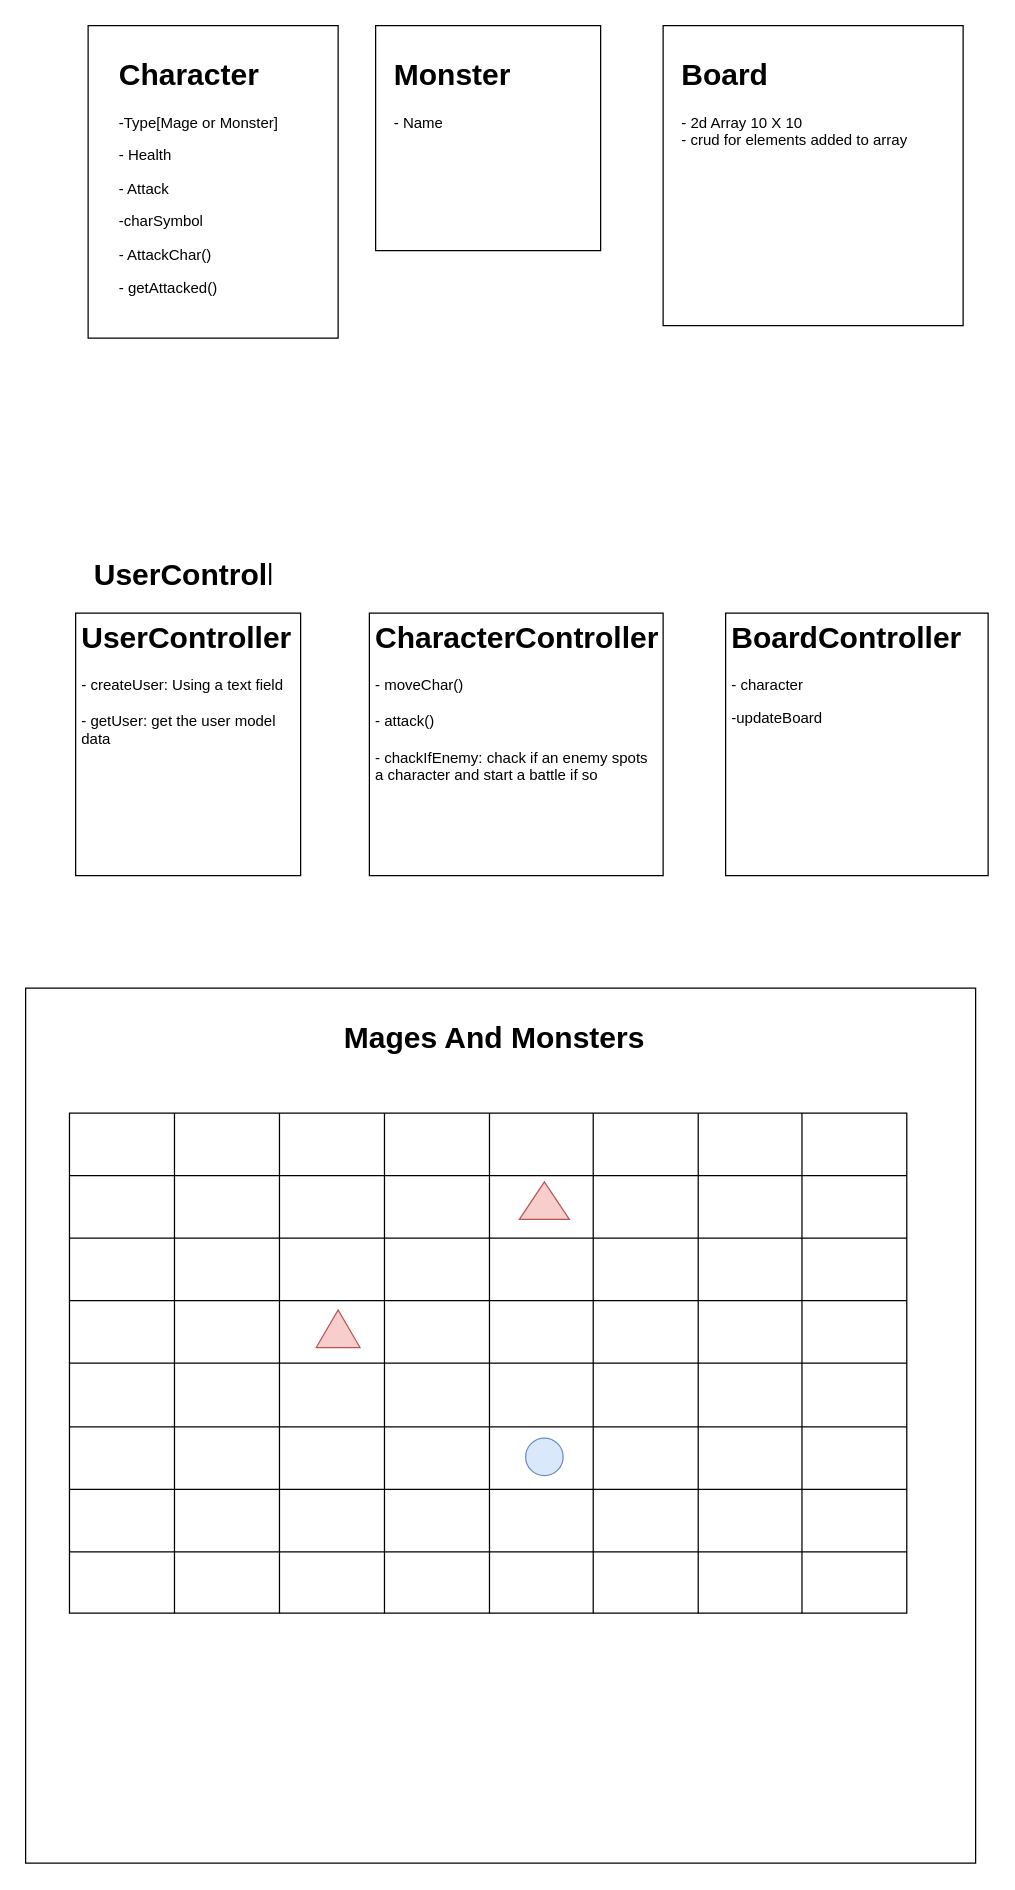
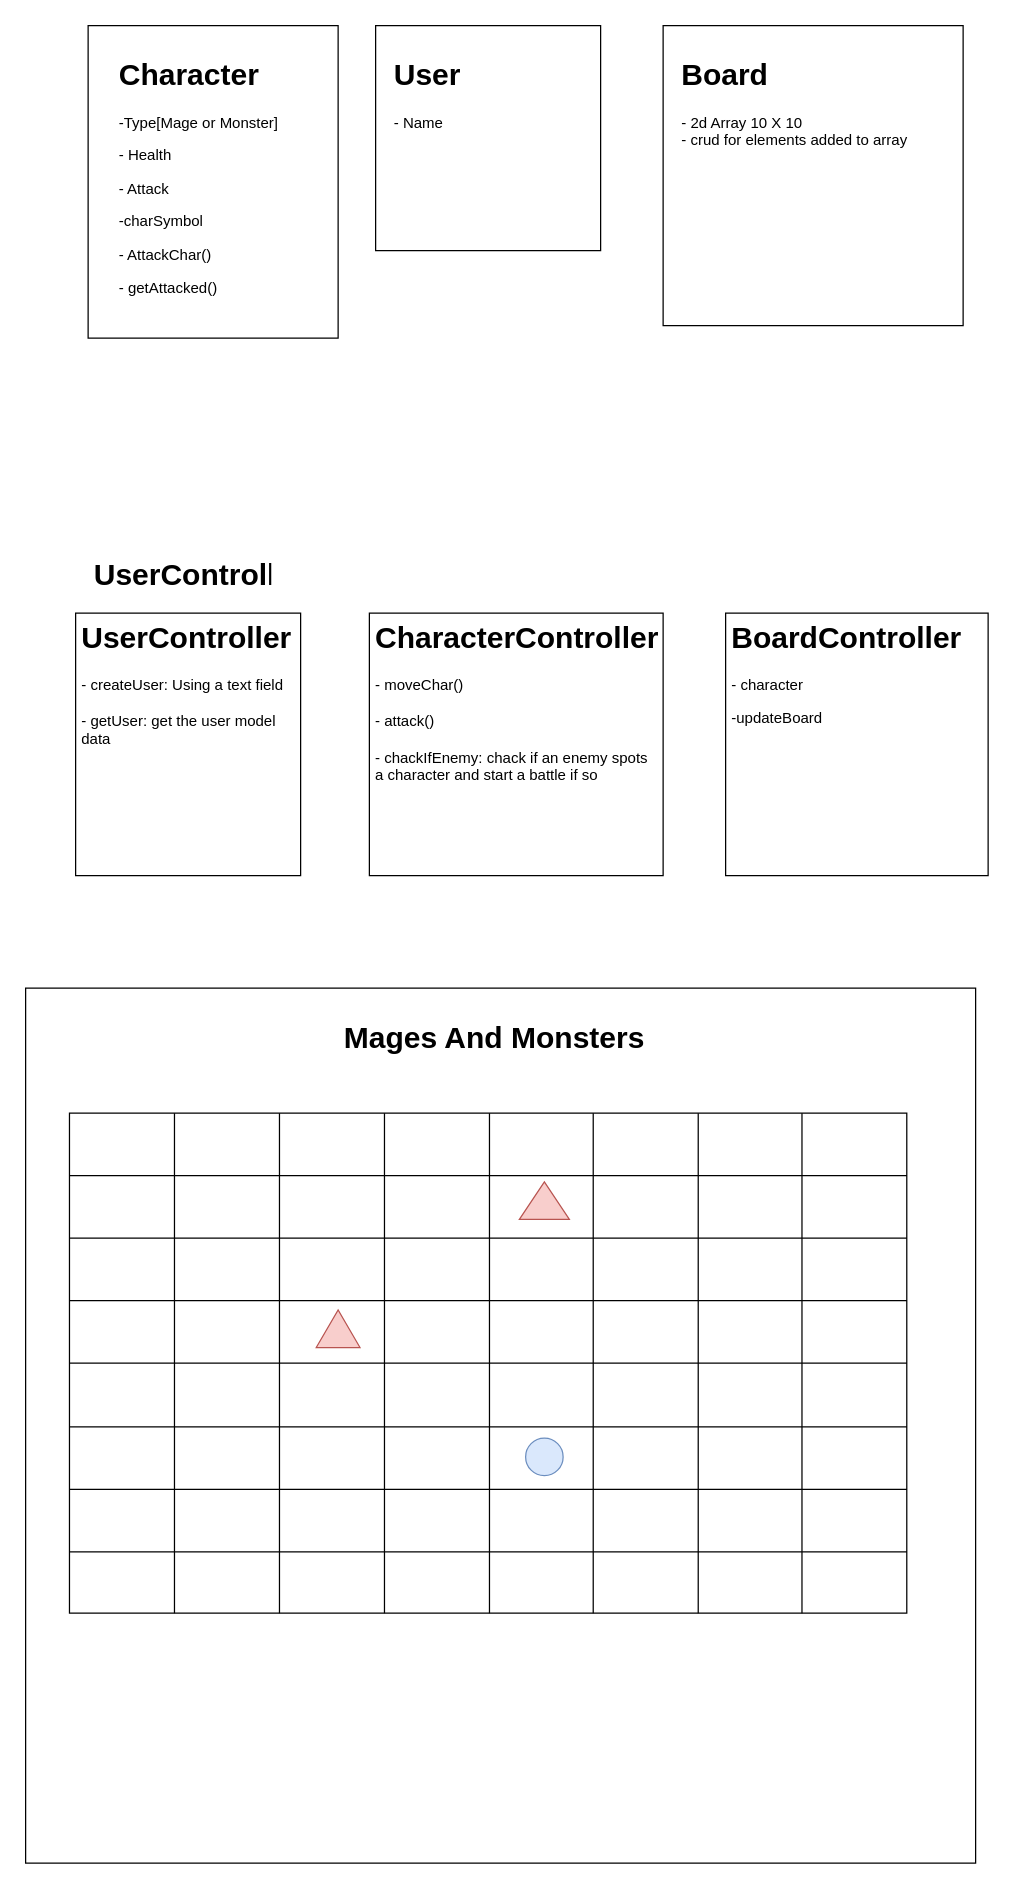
(424, 56) -> (418, 56)
